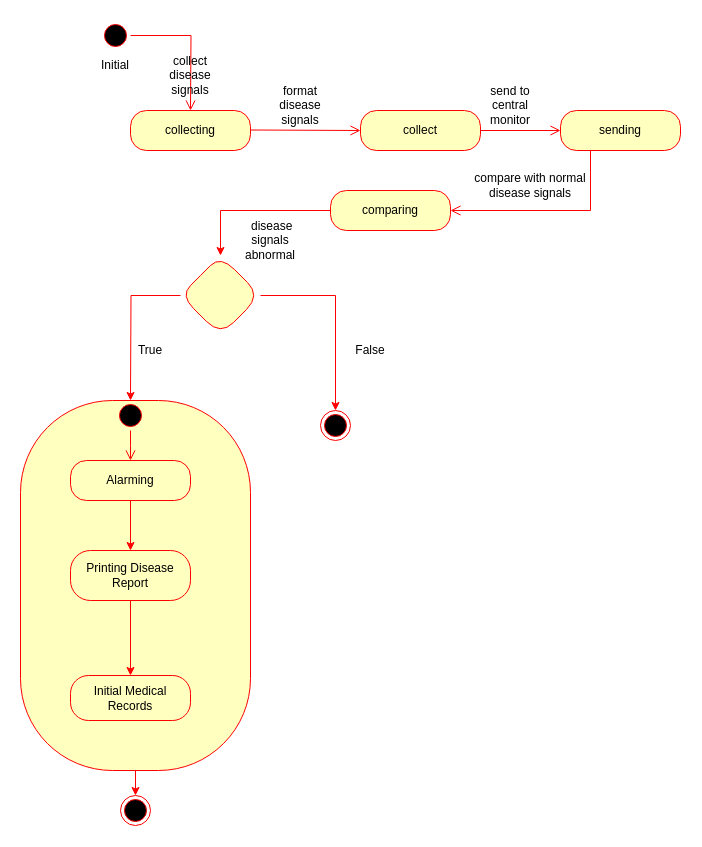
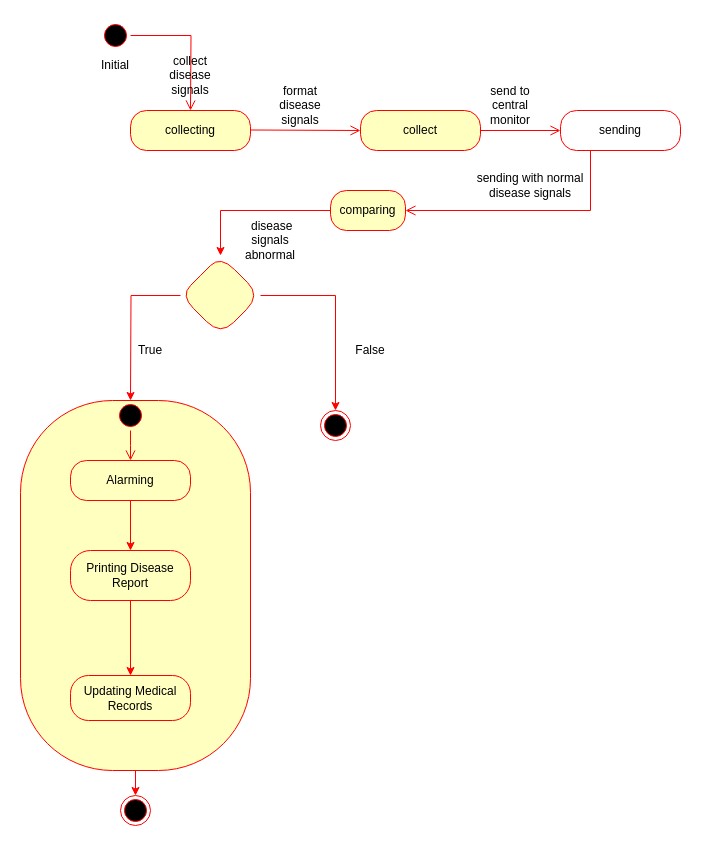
(621, 131) -> (621, 131)
(531, 186) -> (531, 186)
(391, 211) -> (368, 211)
(131, 699) -> (131, 699)
